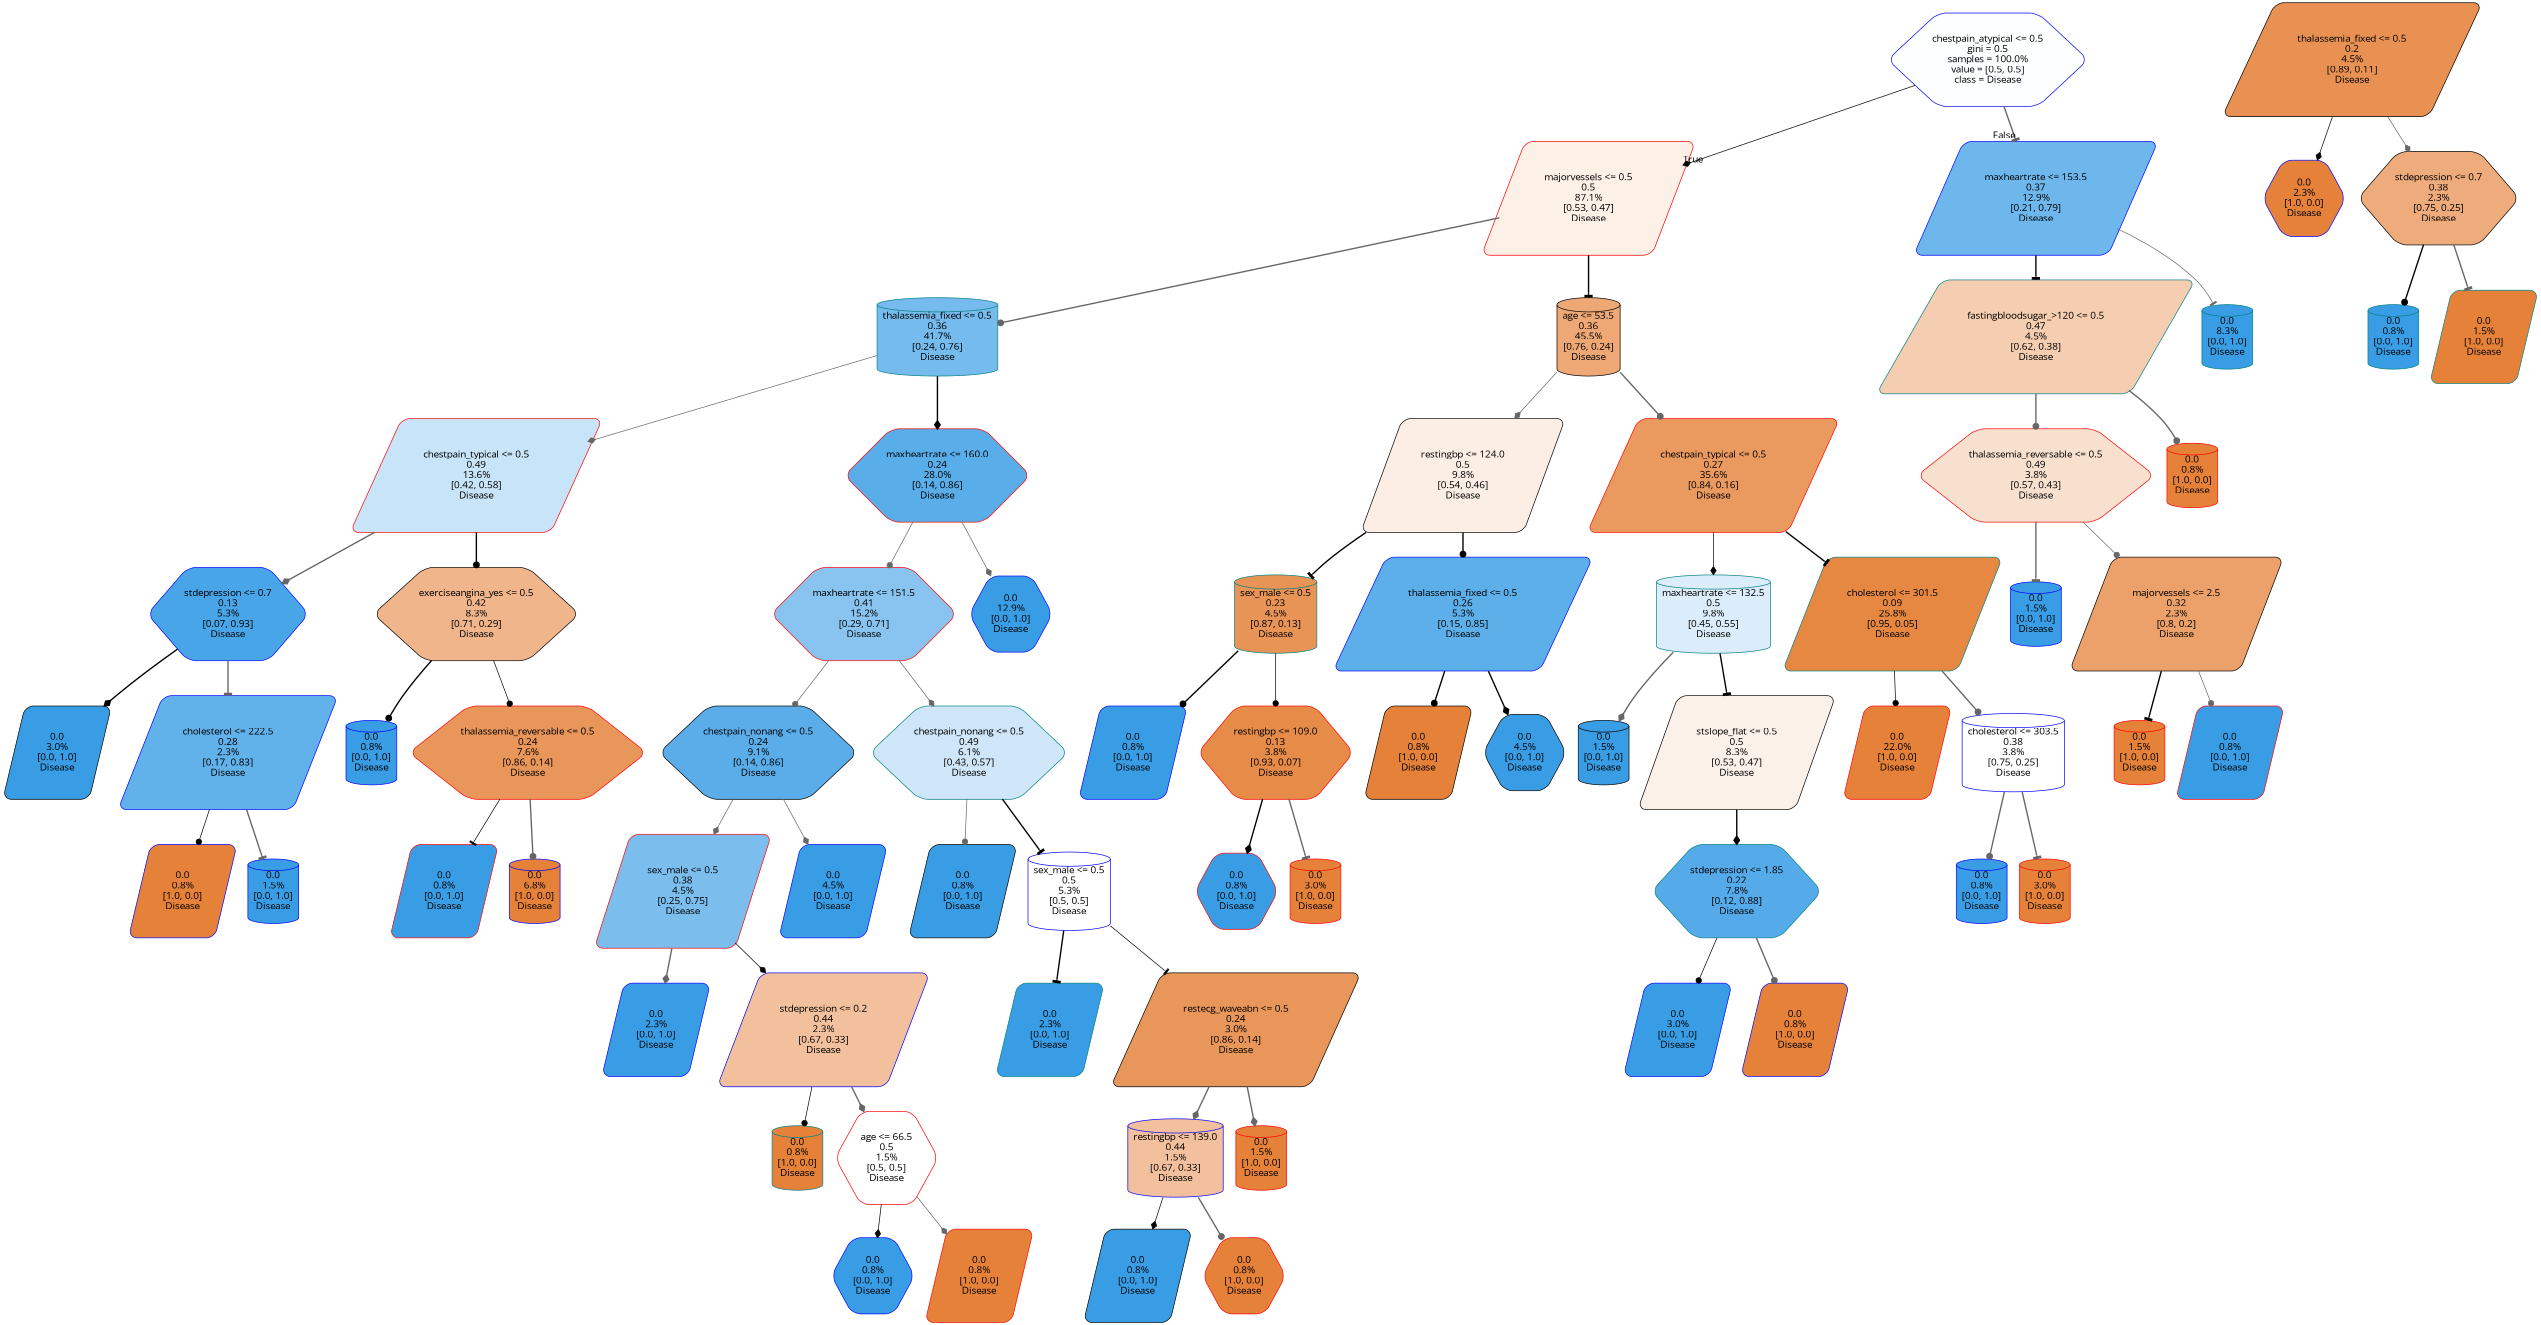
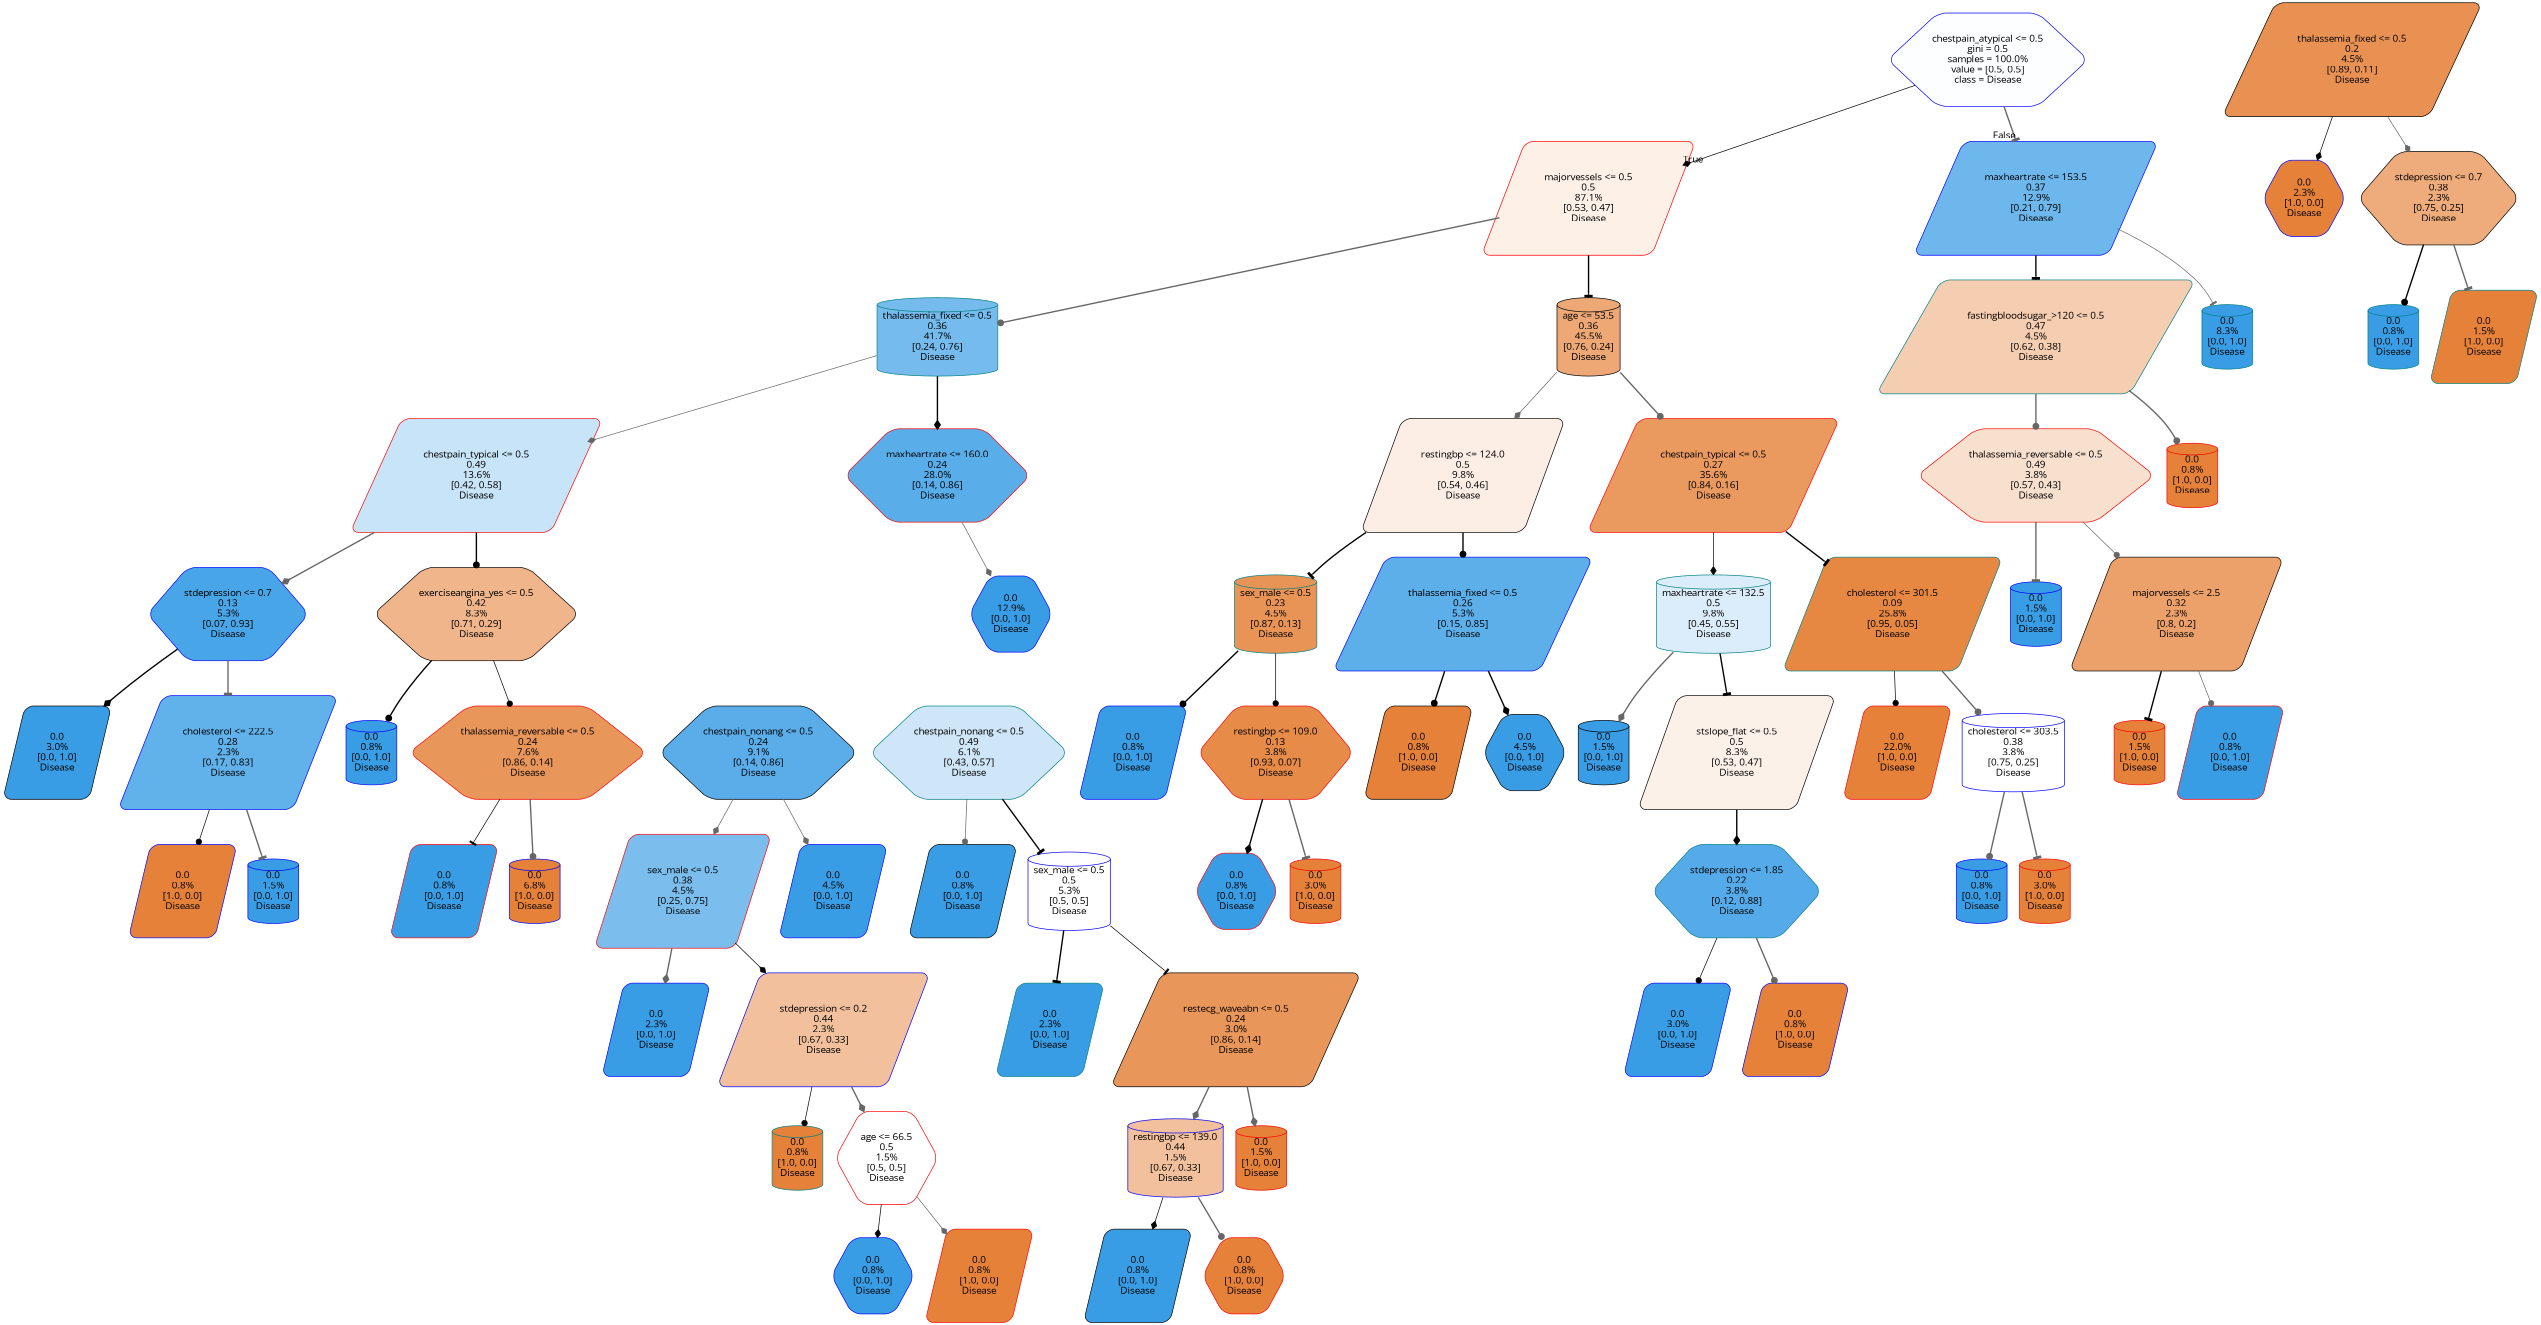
(864, 614) -> none
(1737, 891) -> (1737, 891)
